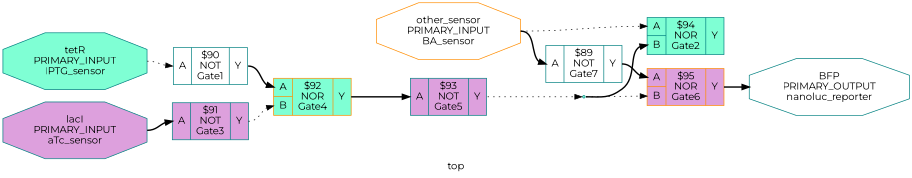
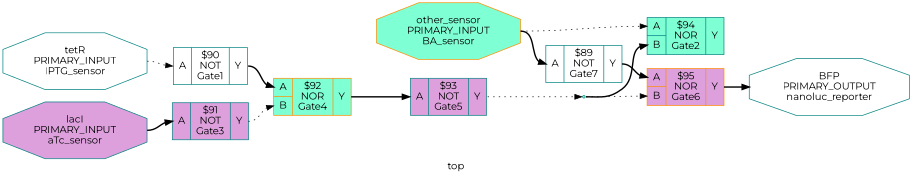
(448, 31) -> (448, 31)
(75, 61) -> (75, 61)
